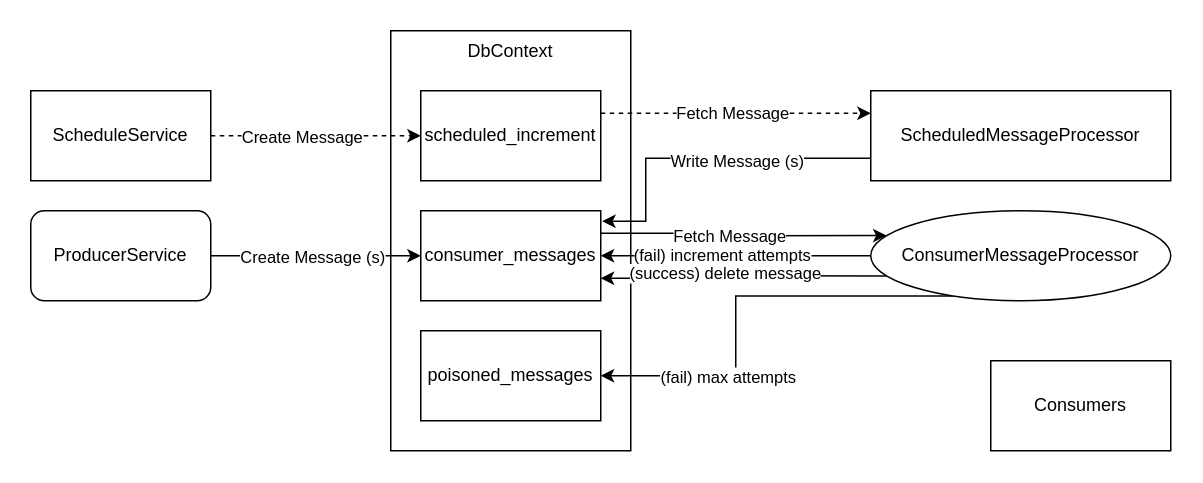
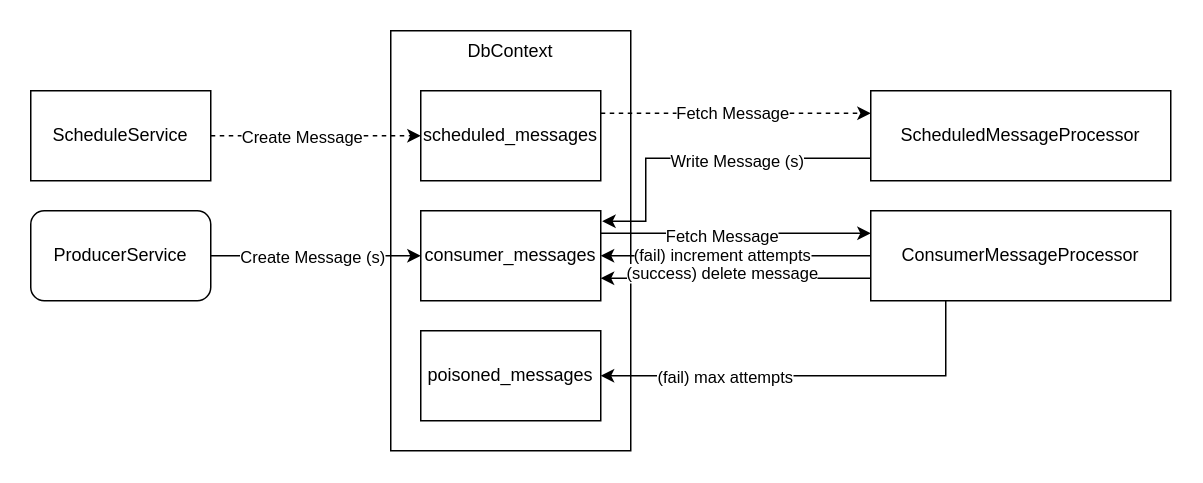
(511, 136) -> (511, 136)
(1021, 256) -> (1021, 256)
(1081, 406) -> none
